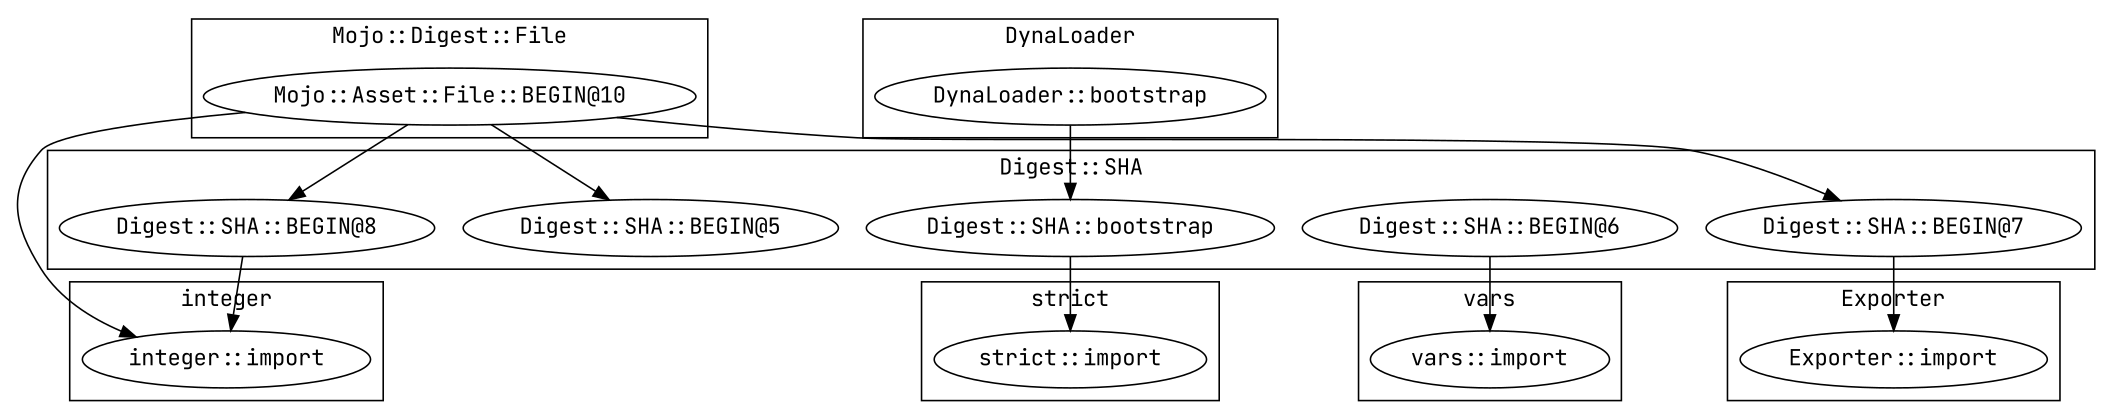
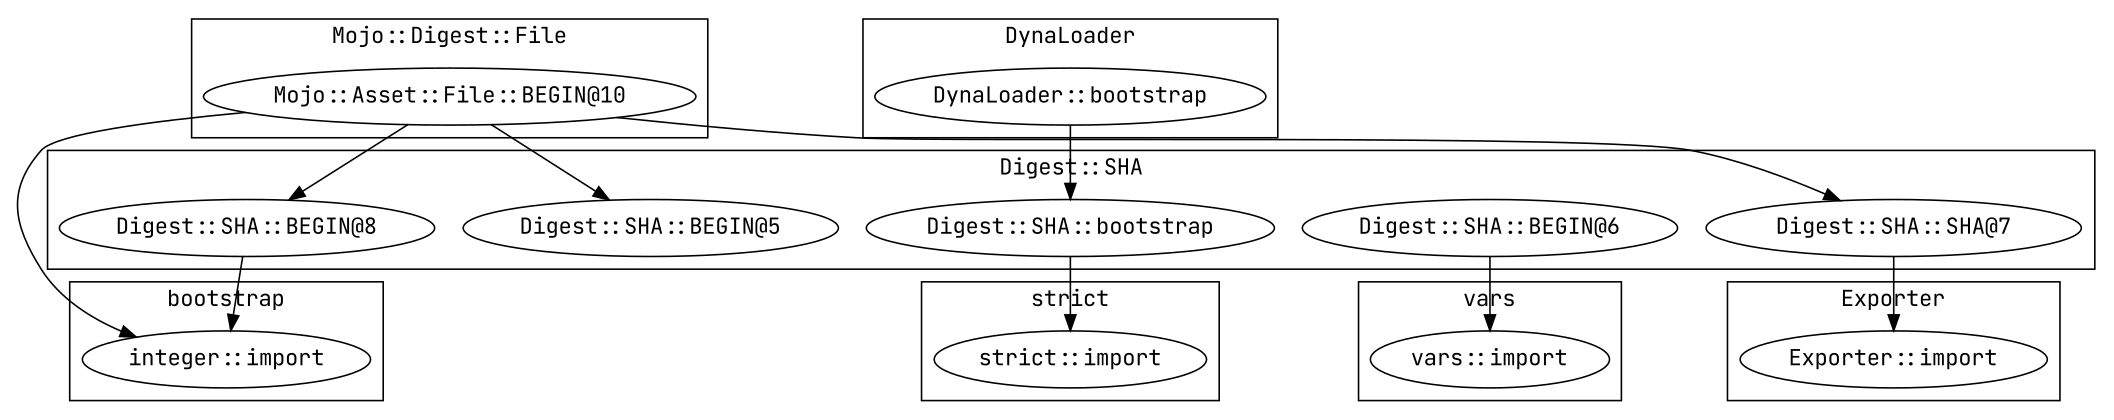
(1894, 228) -> (1894, 228)
(226, 300) -> (226, 300)
